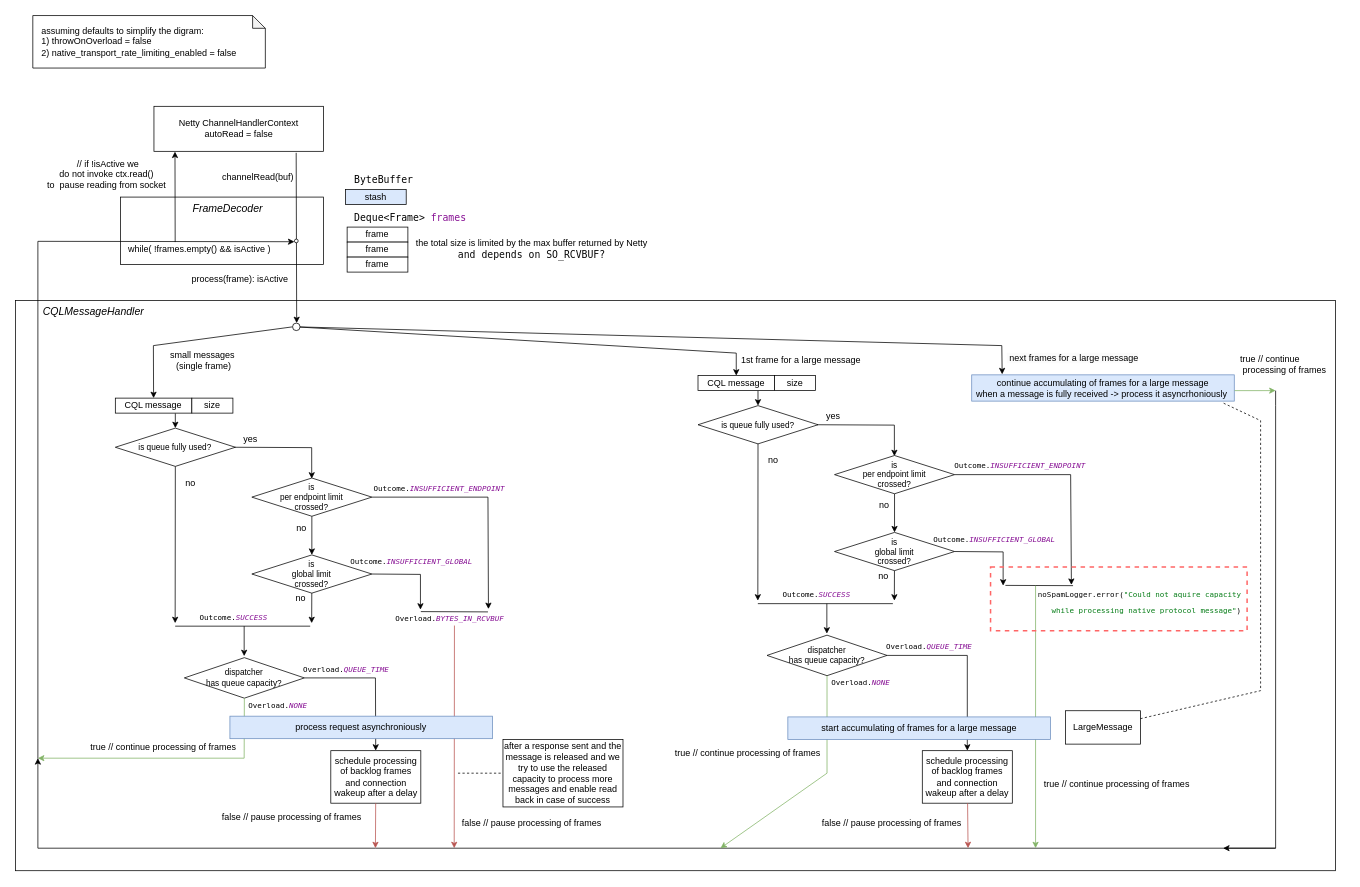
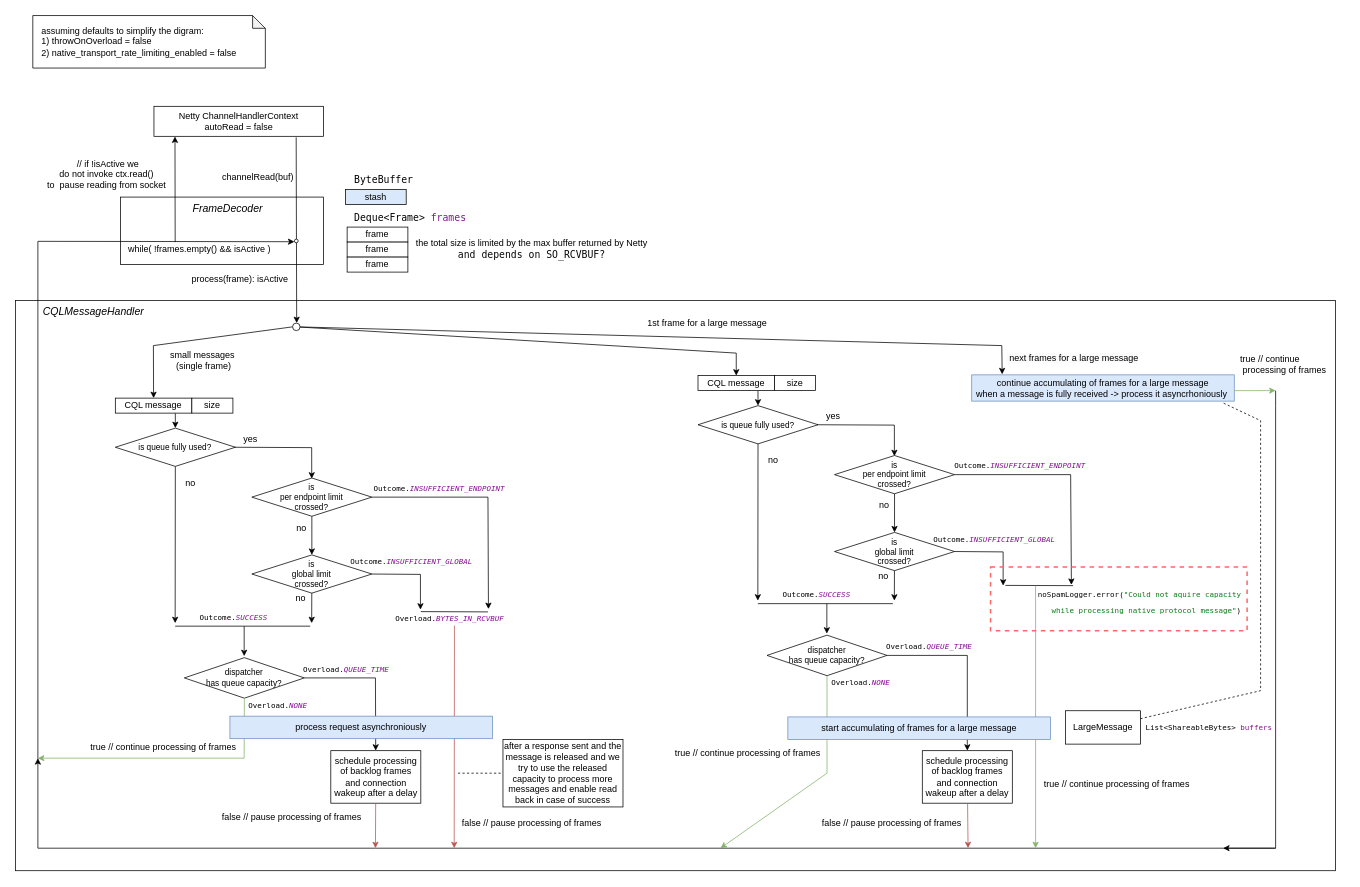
(239, 129) -> (239, 121)
(800, 360) -> (707, 323)
none -> (1215, 725)
